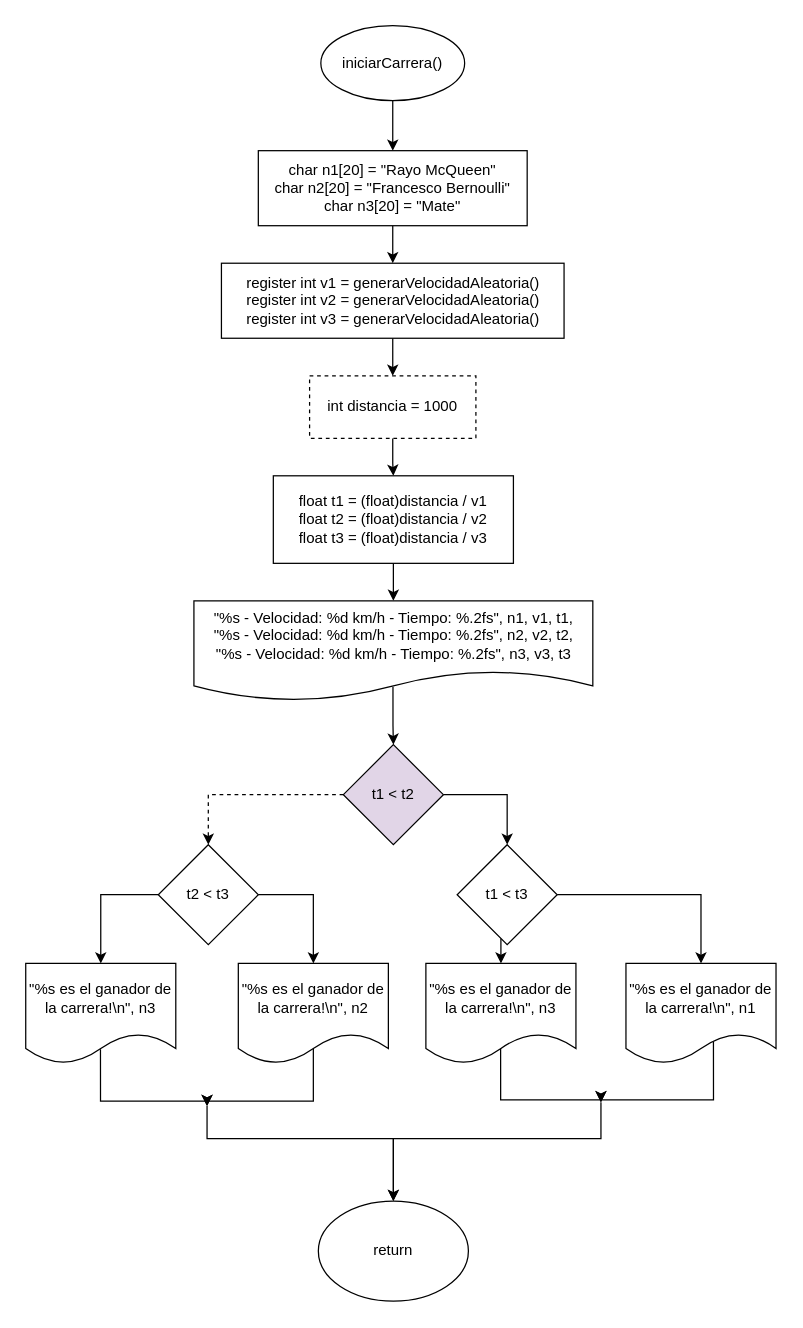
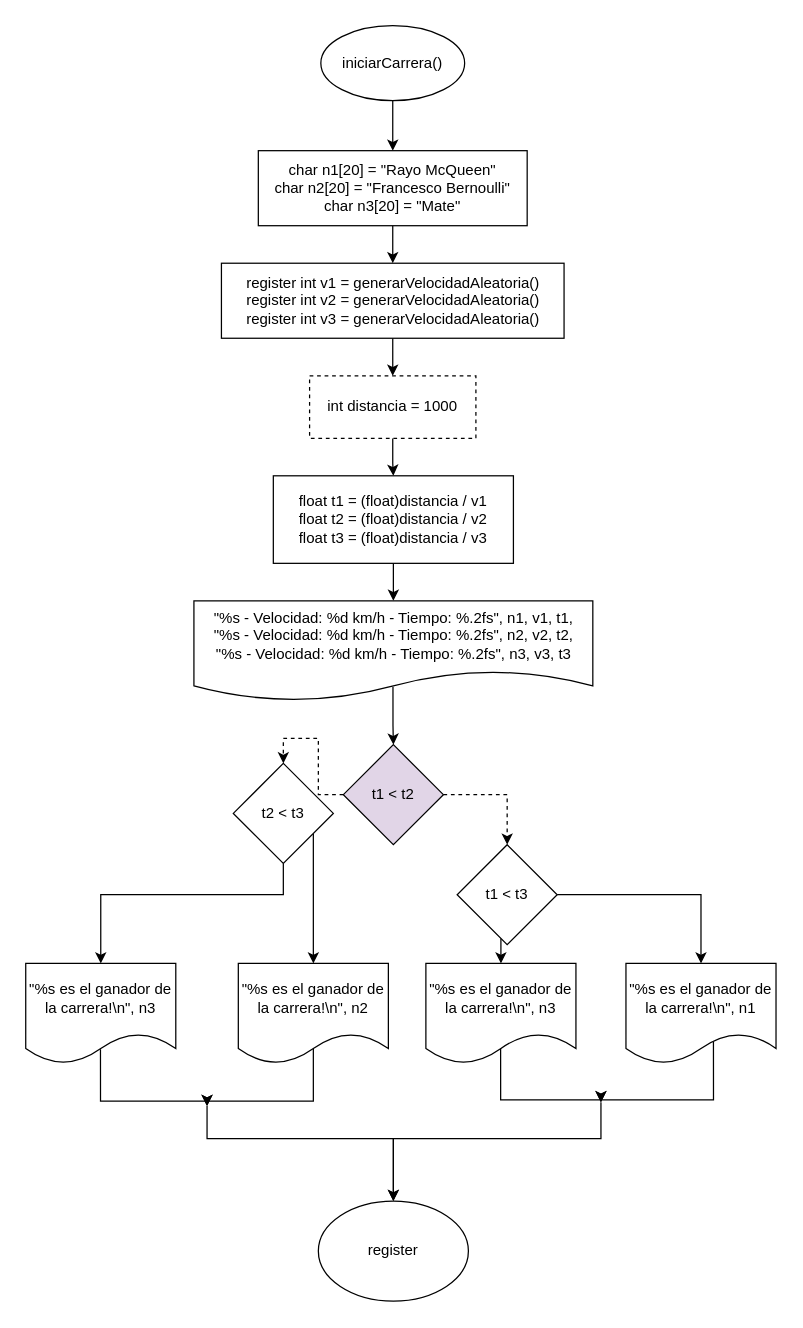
(497, 794) -> (497, 794)
(208, 894) -> (283, 813)
(393, 1251) -> (393, 1251)
